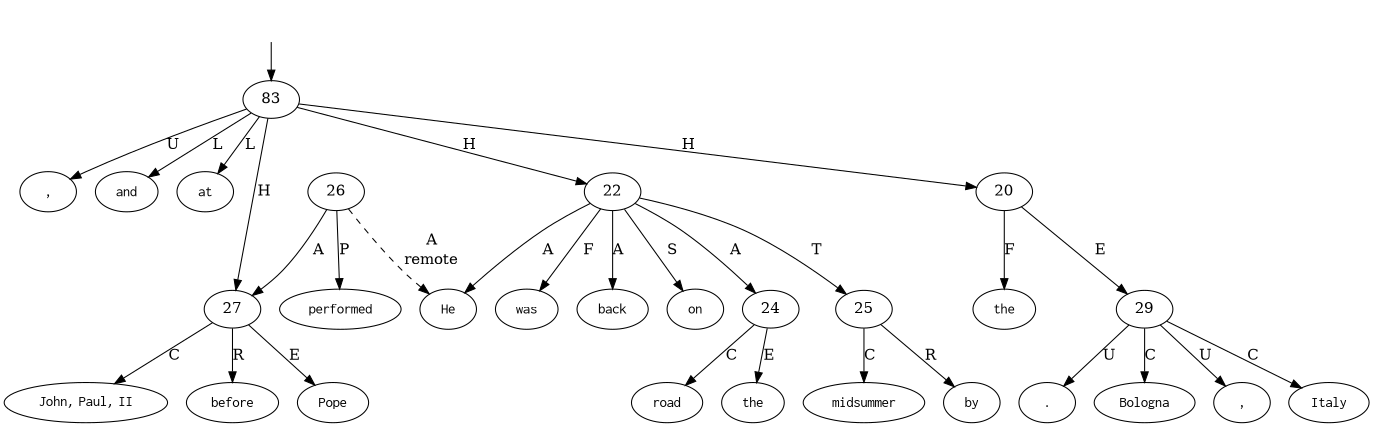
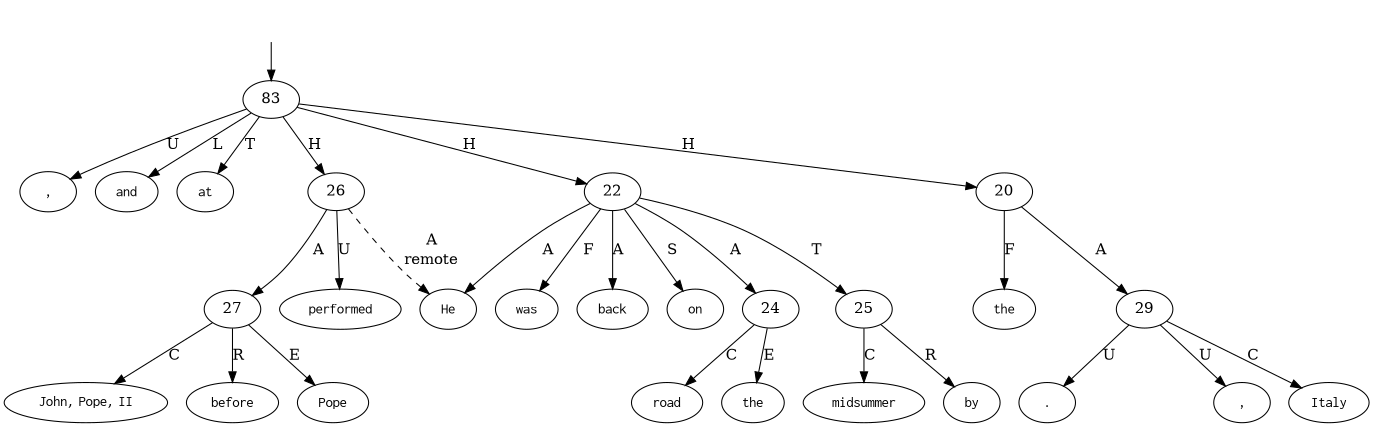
(250, 145) -> (250, 145)
(253, 199) -> (301, 141)
(345, 250) -> (345, 250)
(1101, 250) -> (1101, 250)
(93, 402) -> (93, 402)
(1145, 403) -> none
